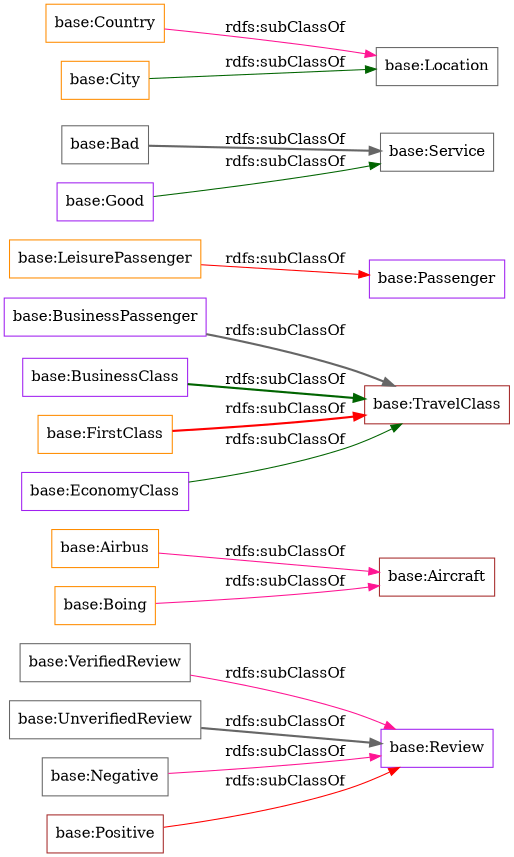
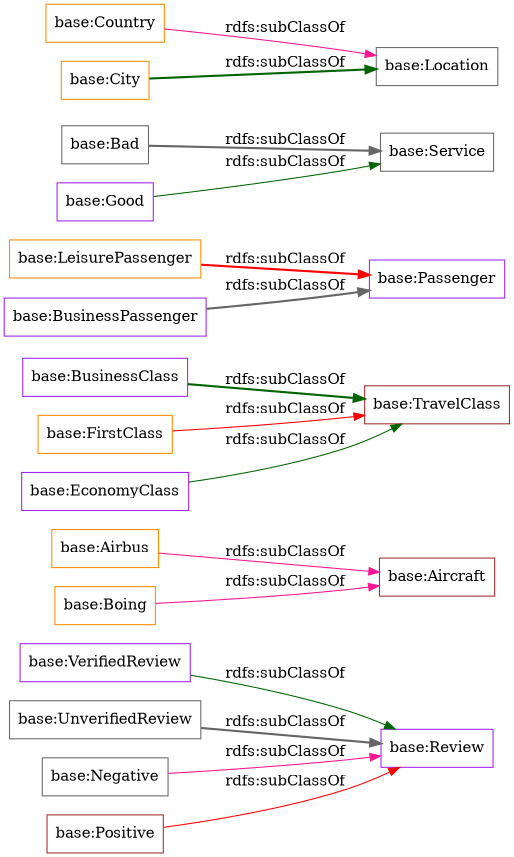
(257, 74) -> (257, 74)
(280, 270) -> (280, 270)
(296, 354) -> (282, 301)
(263, 425) -> (263, 425)
(105, 663) -> (105, 663)
(289, 695) -> (289, 695)
